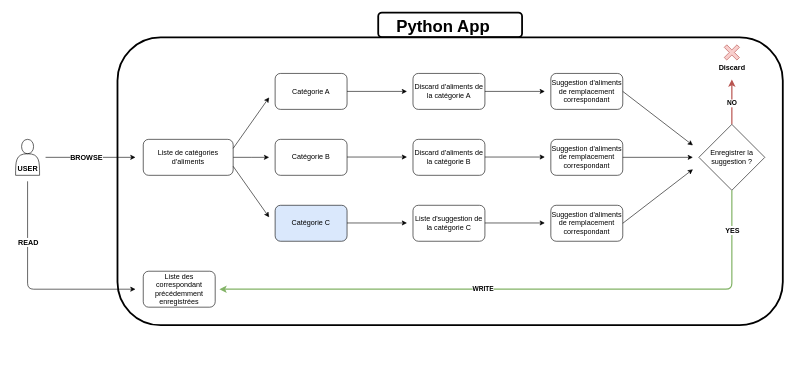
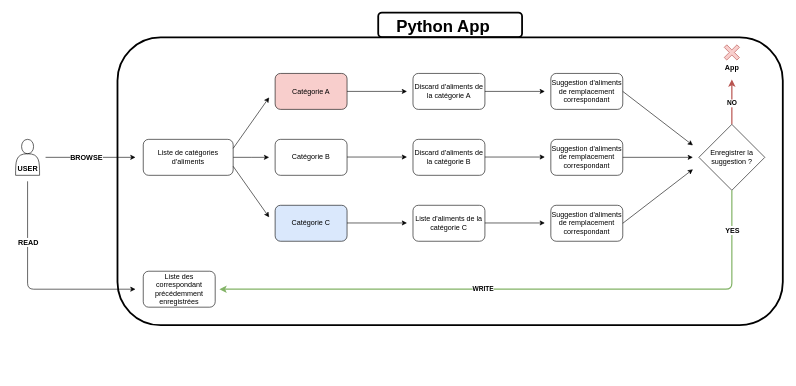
(733, 68) -> (733, 68)
(311, 92) -> (311, 92)
(449, 224) -> (449, 224)
